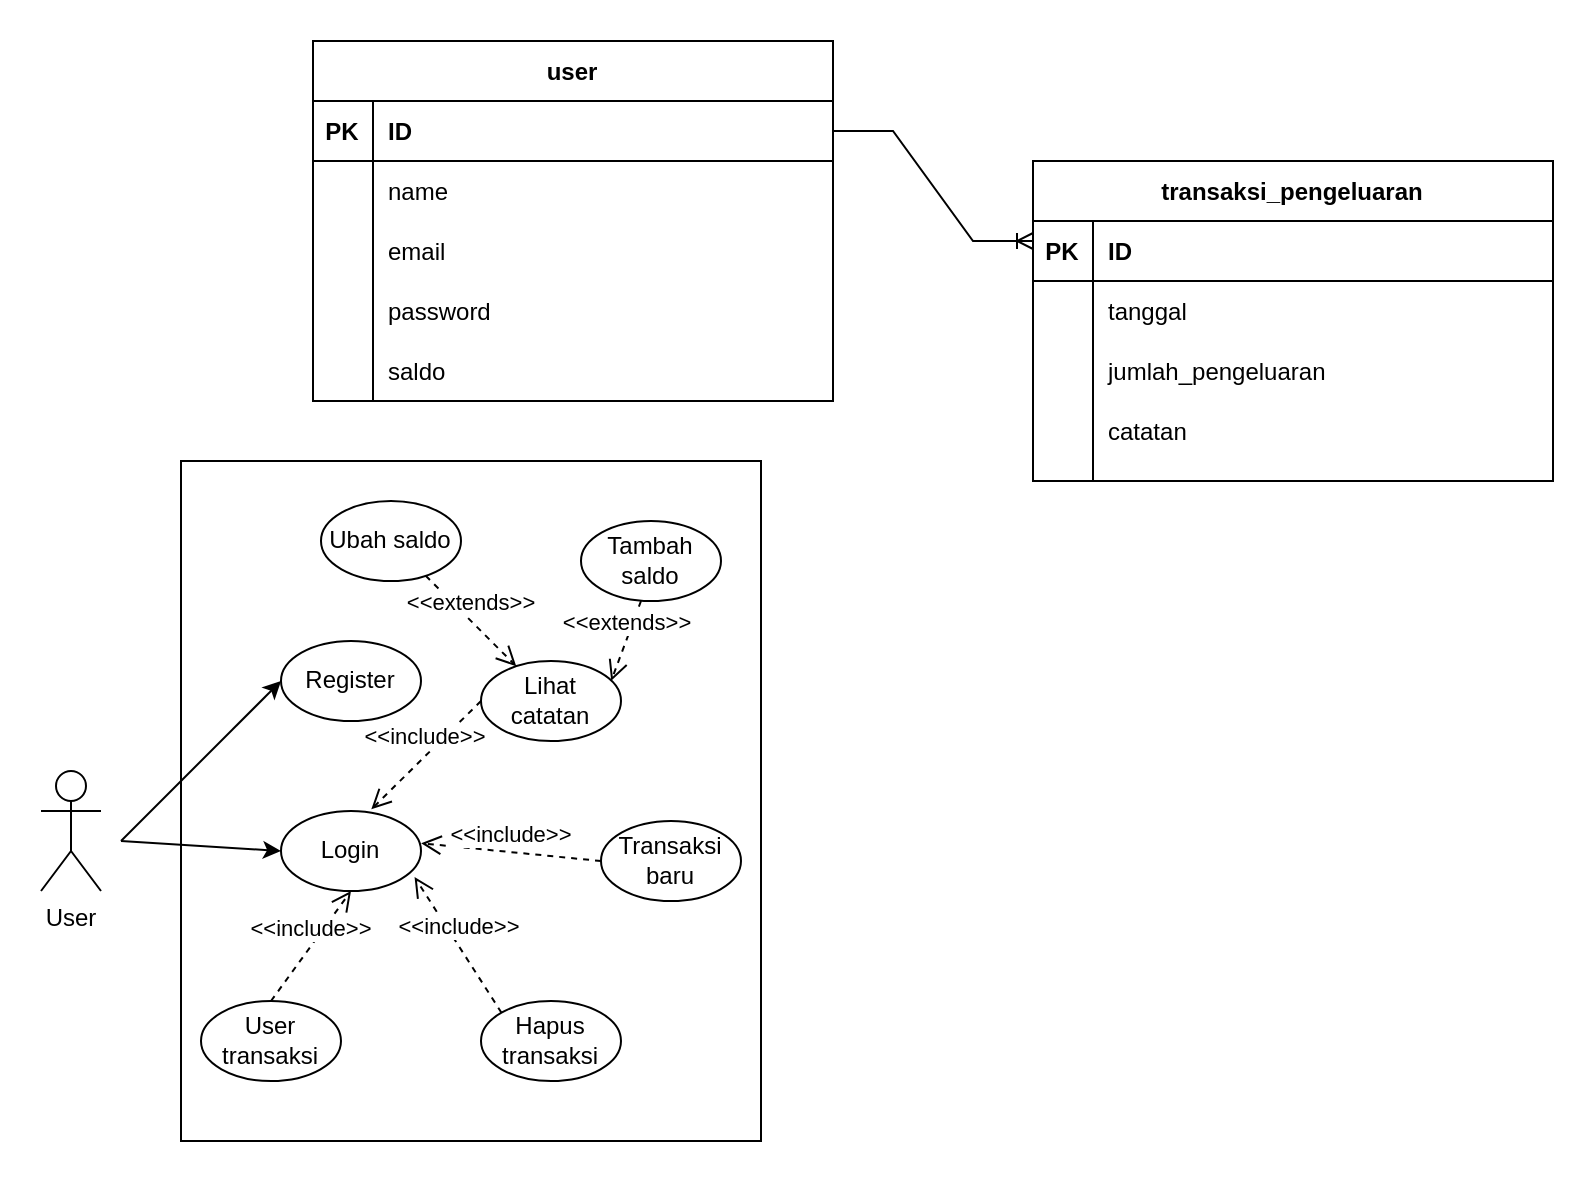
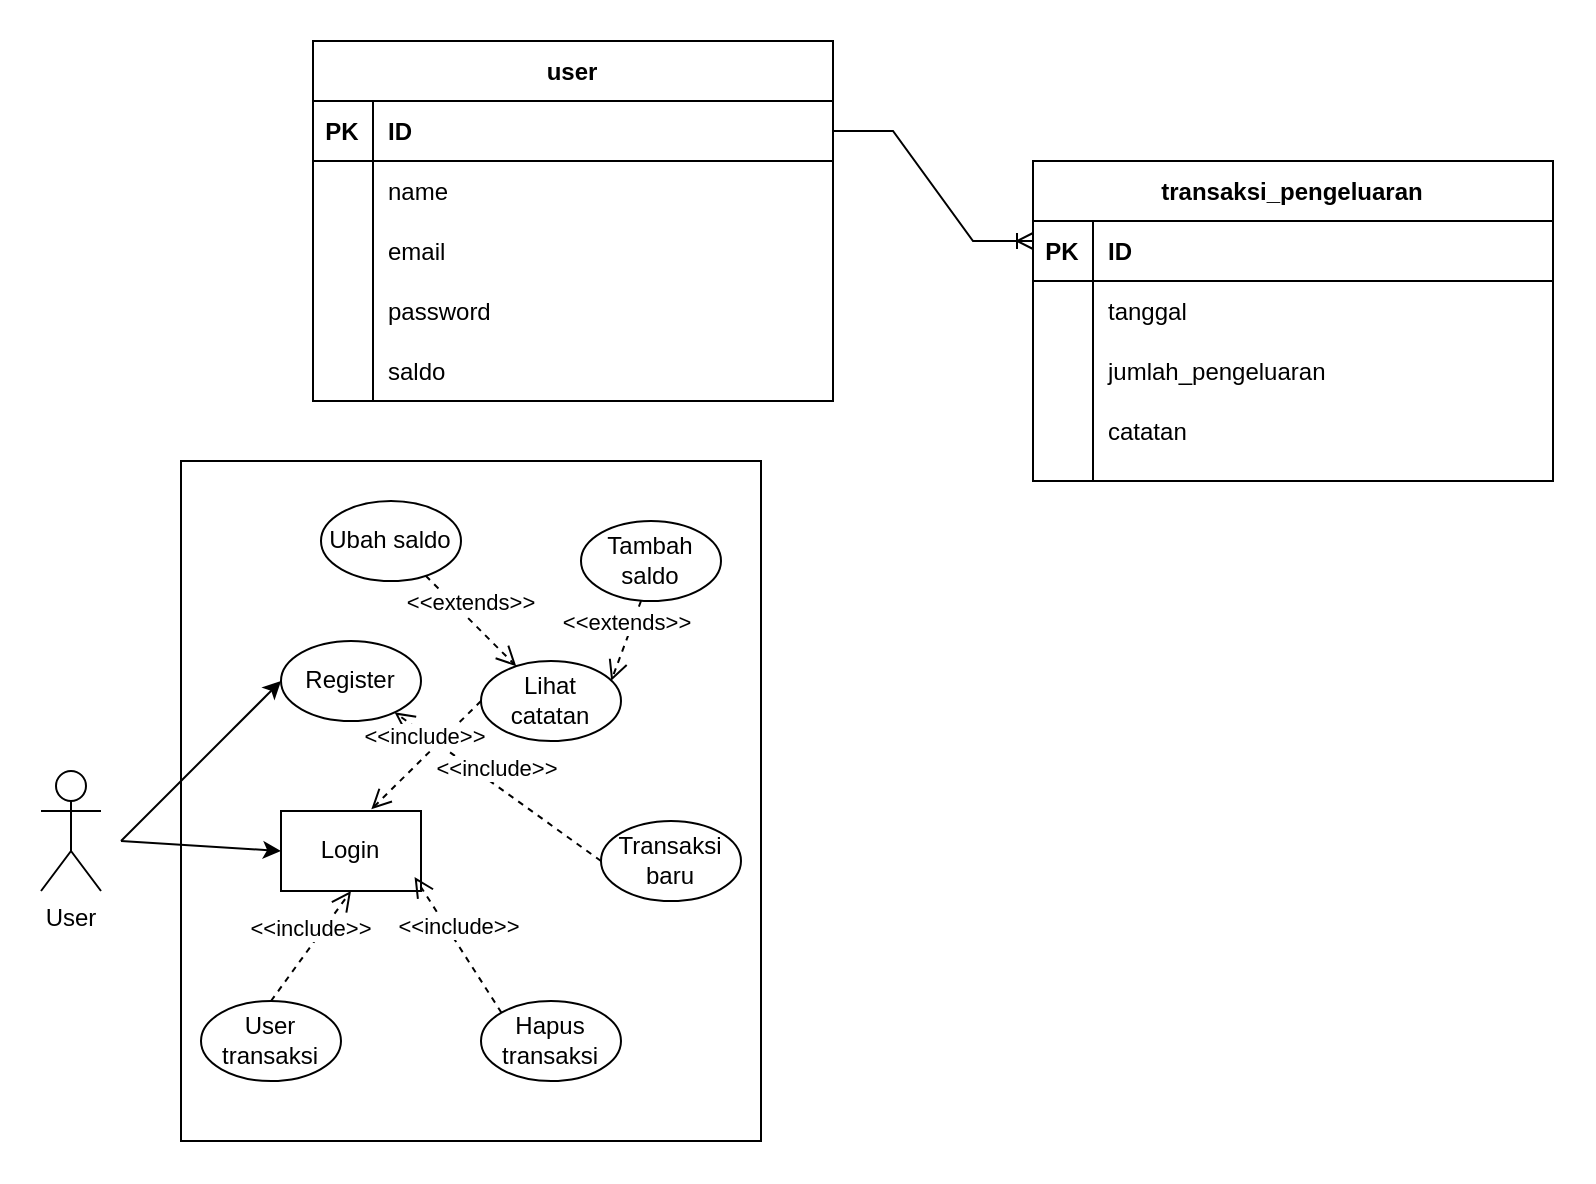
(351, 851) -> (351, 851)
(533, 854) -> (524, 806)
